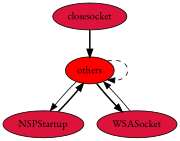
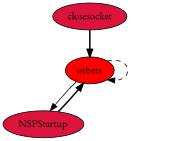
(137, 124) -> none
